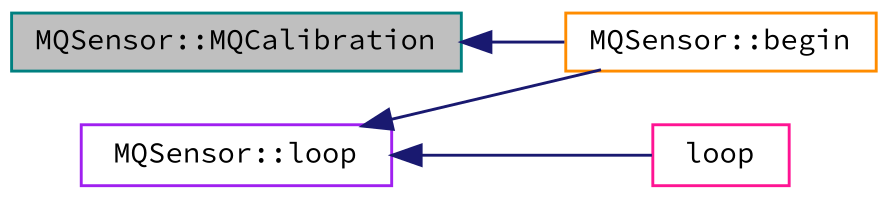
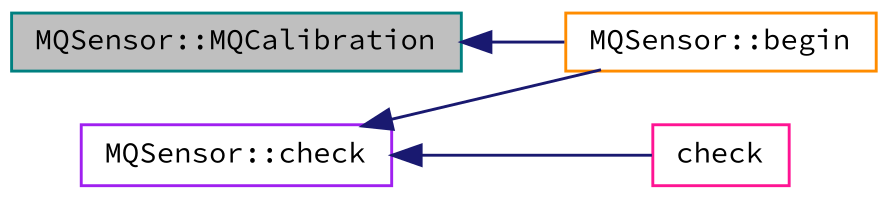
(236, 155) -> (236, 155)
(721, 155) -> (721, 155)
